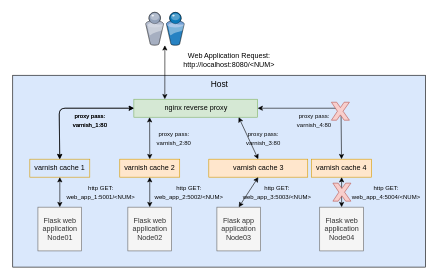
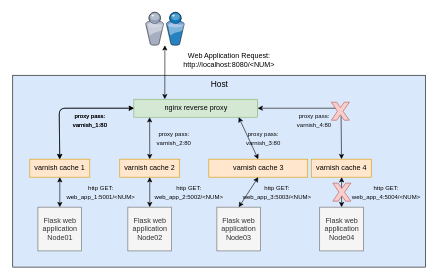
(60, 168) -> (60, 168)
(239, 230) -> (239, 230)
